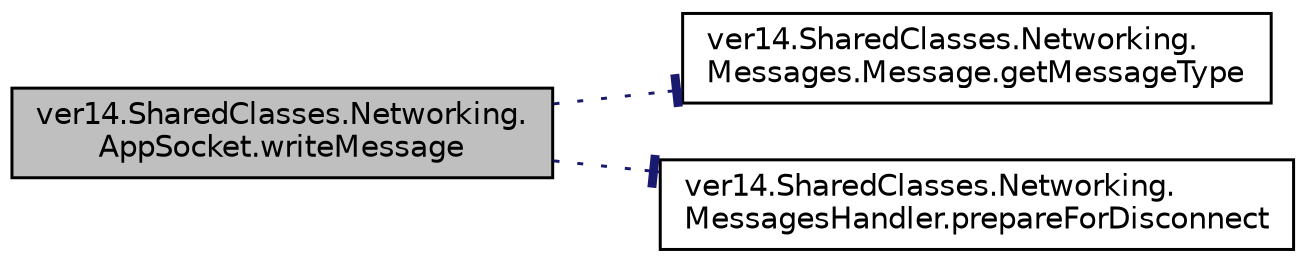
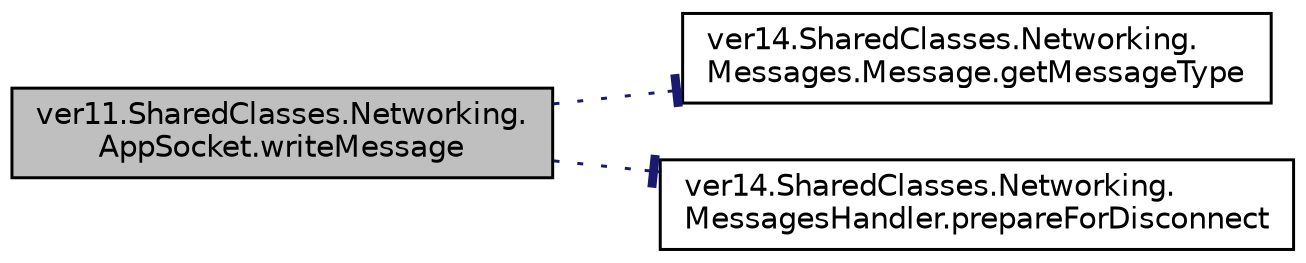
(282, 133) -> (282, 133)
